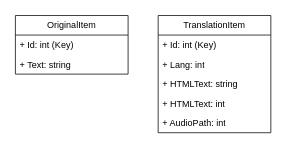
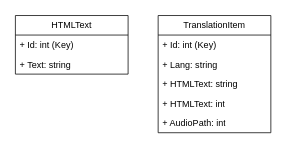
(72, 25) -> (72, 25)
(185, 65) -> (193, 65)
